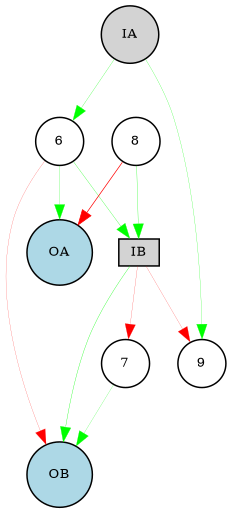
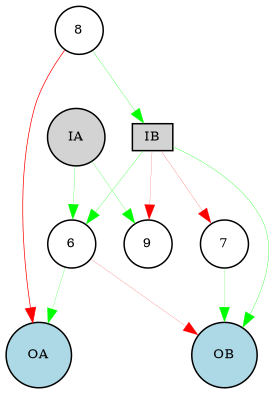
(92, 188) -> (119, 182)
